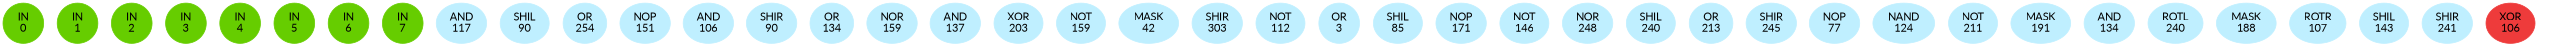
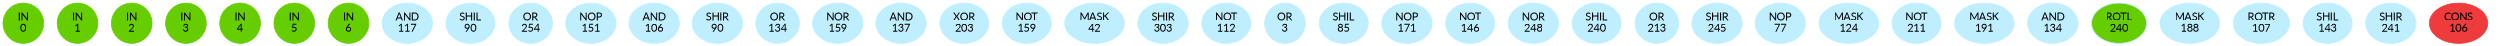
(403, 23) -> none
(1904, 23) -> (1849, 23)
(2176, 23) -> (2119, 23)
(2511, 23) -> (2459, 23)
